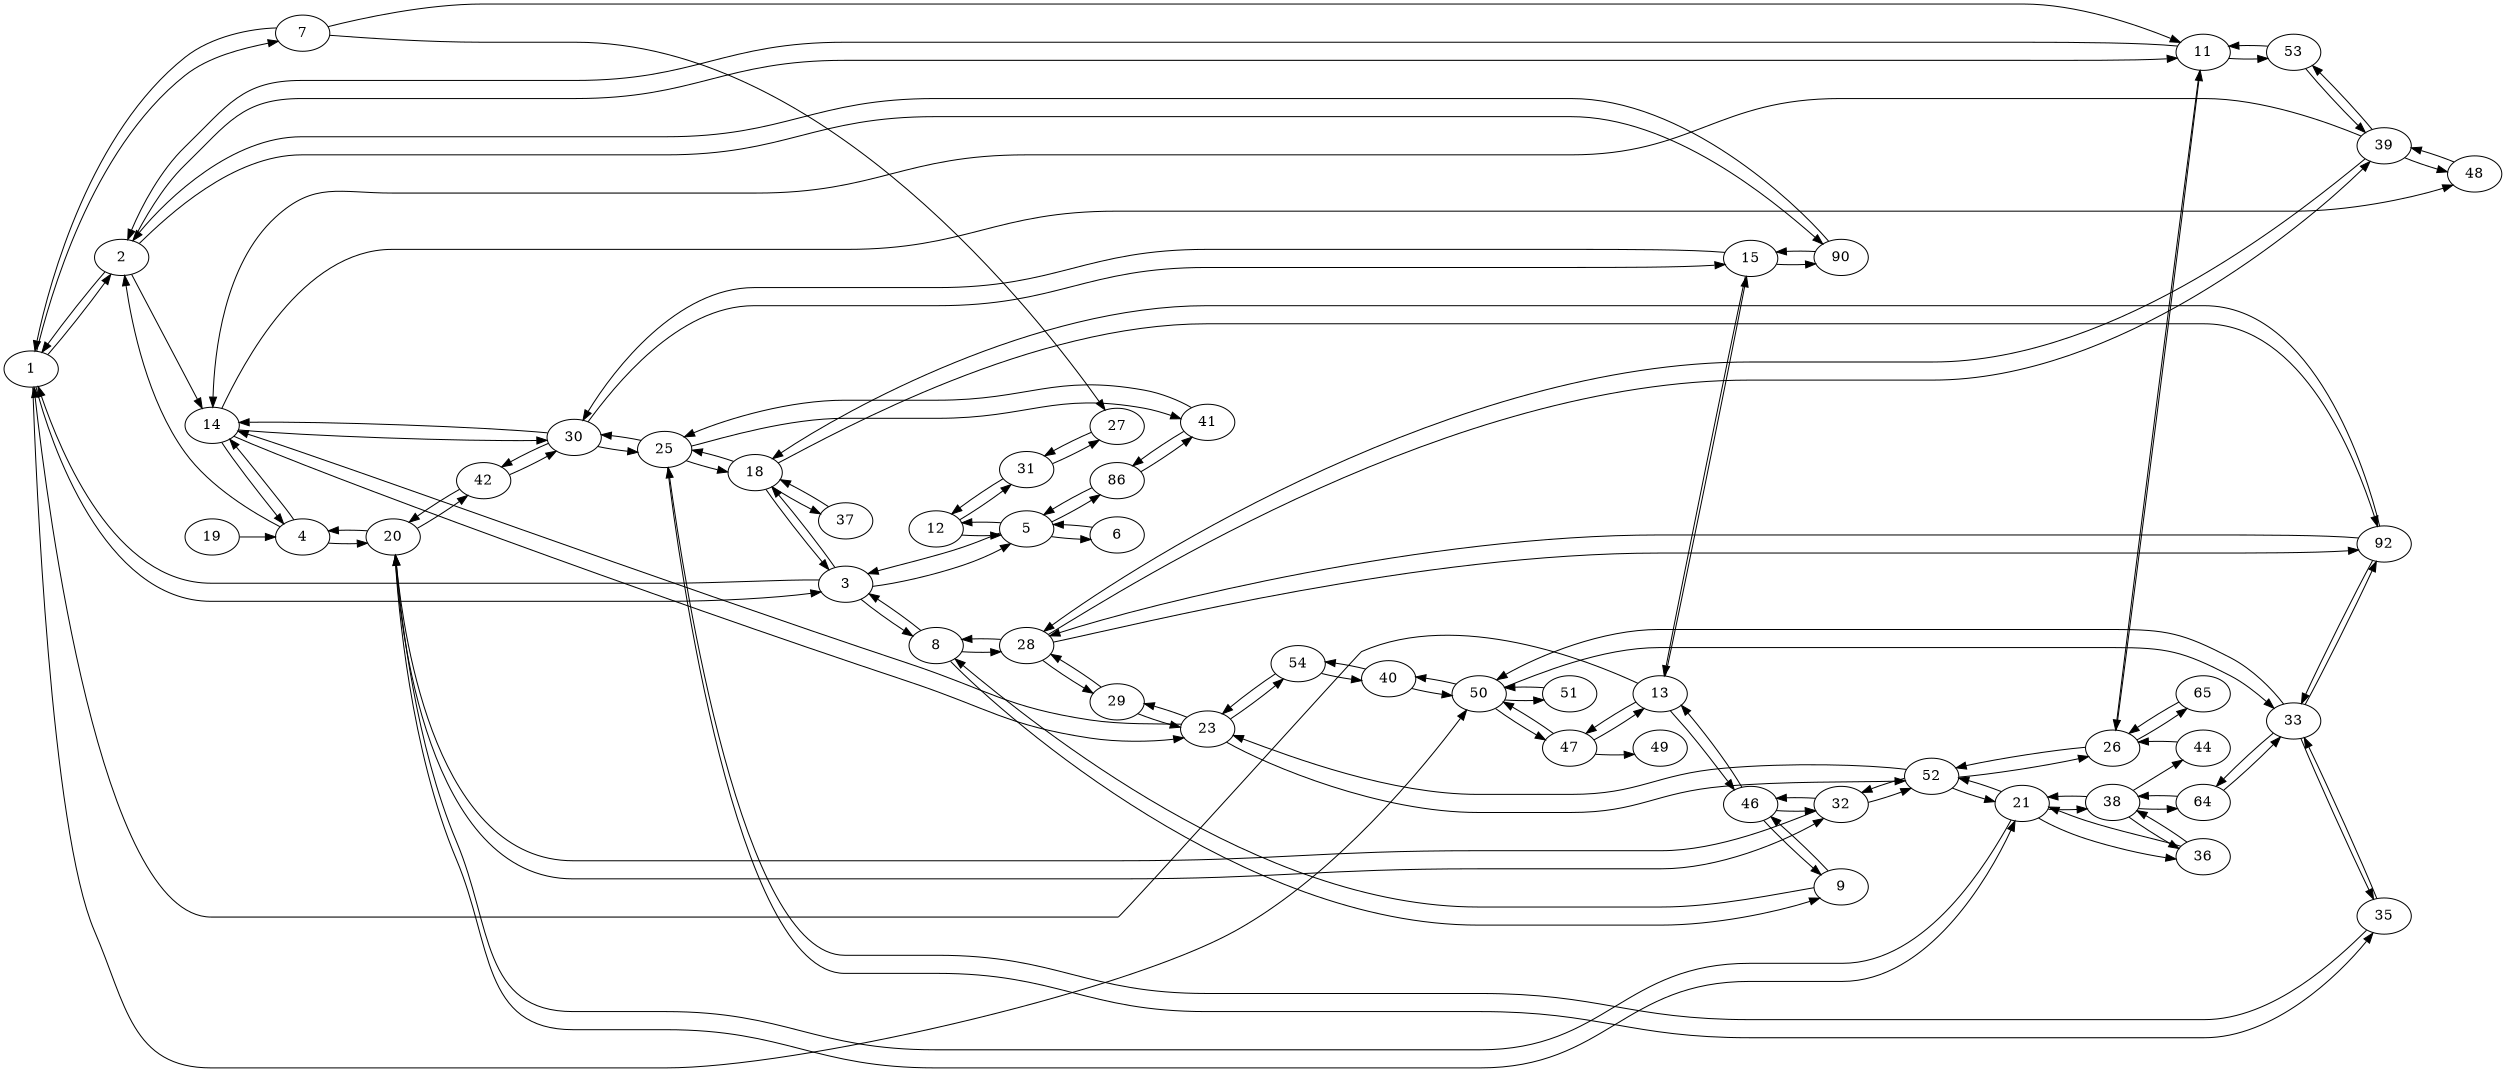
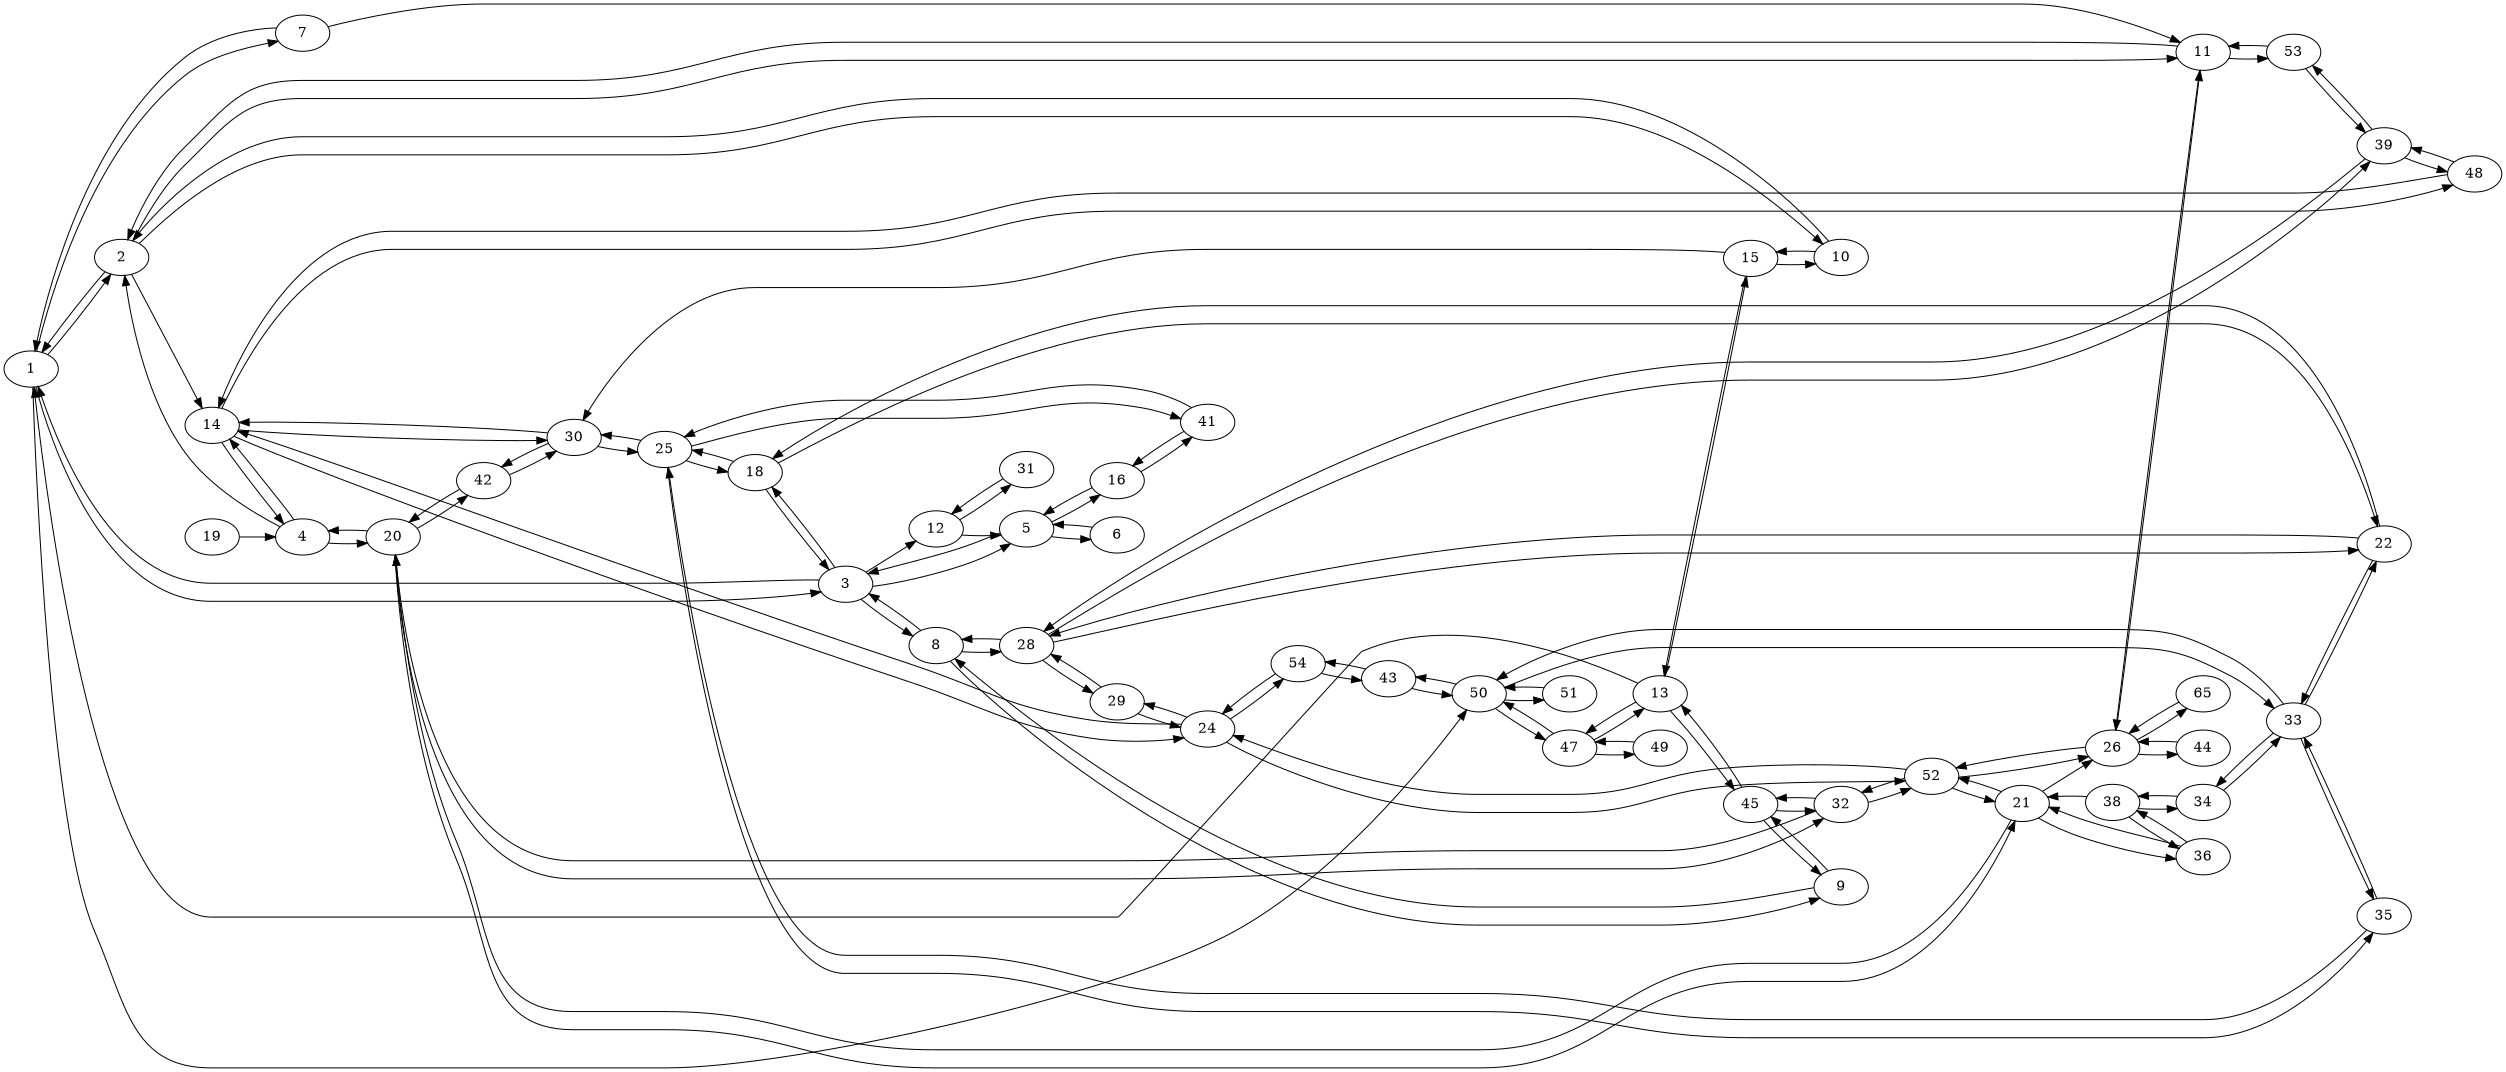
(1222, 155) -> (1293, 193)
(1841, 257) -> (1841, 257)
(1128, 274) -> none
(1117, 426) -> none
(1117, 481) -> (1117, 481)
(846, 521) -> none
(986, 522) -> (887, 559)
(2384, 544) -> (2384, 544)
(1389, 679) -> (1389, 679)
(1208, 729) -> (1208, 729)
none -> (1620, 741)
(2154, 778) -> (2153, 755)
(2203, 802) -> (2203, 802)
(1751, 804) -> (1751, 804)
(2063, 810) -> (2063, 778)
